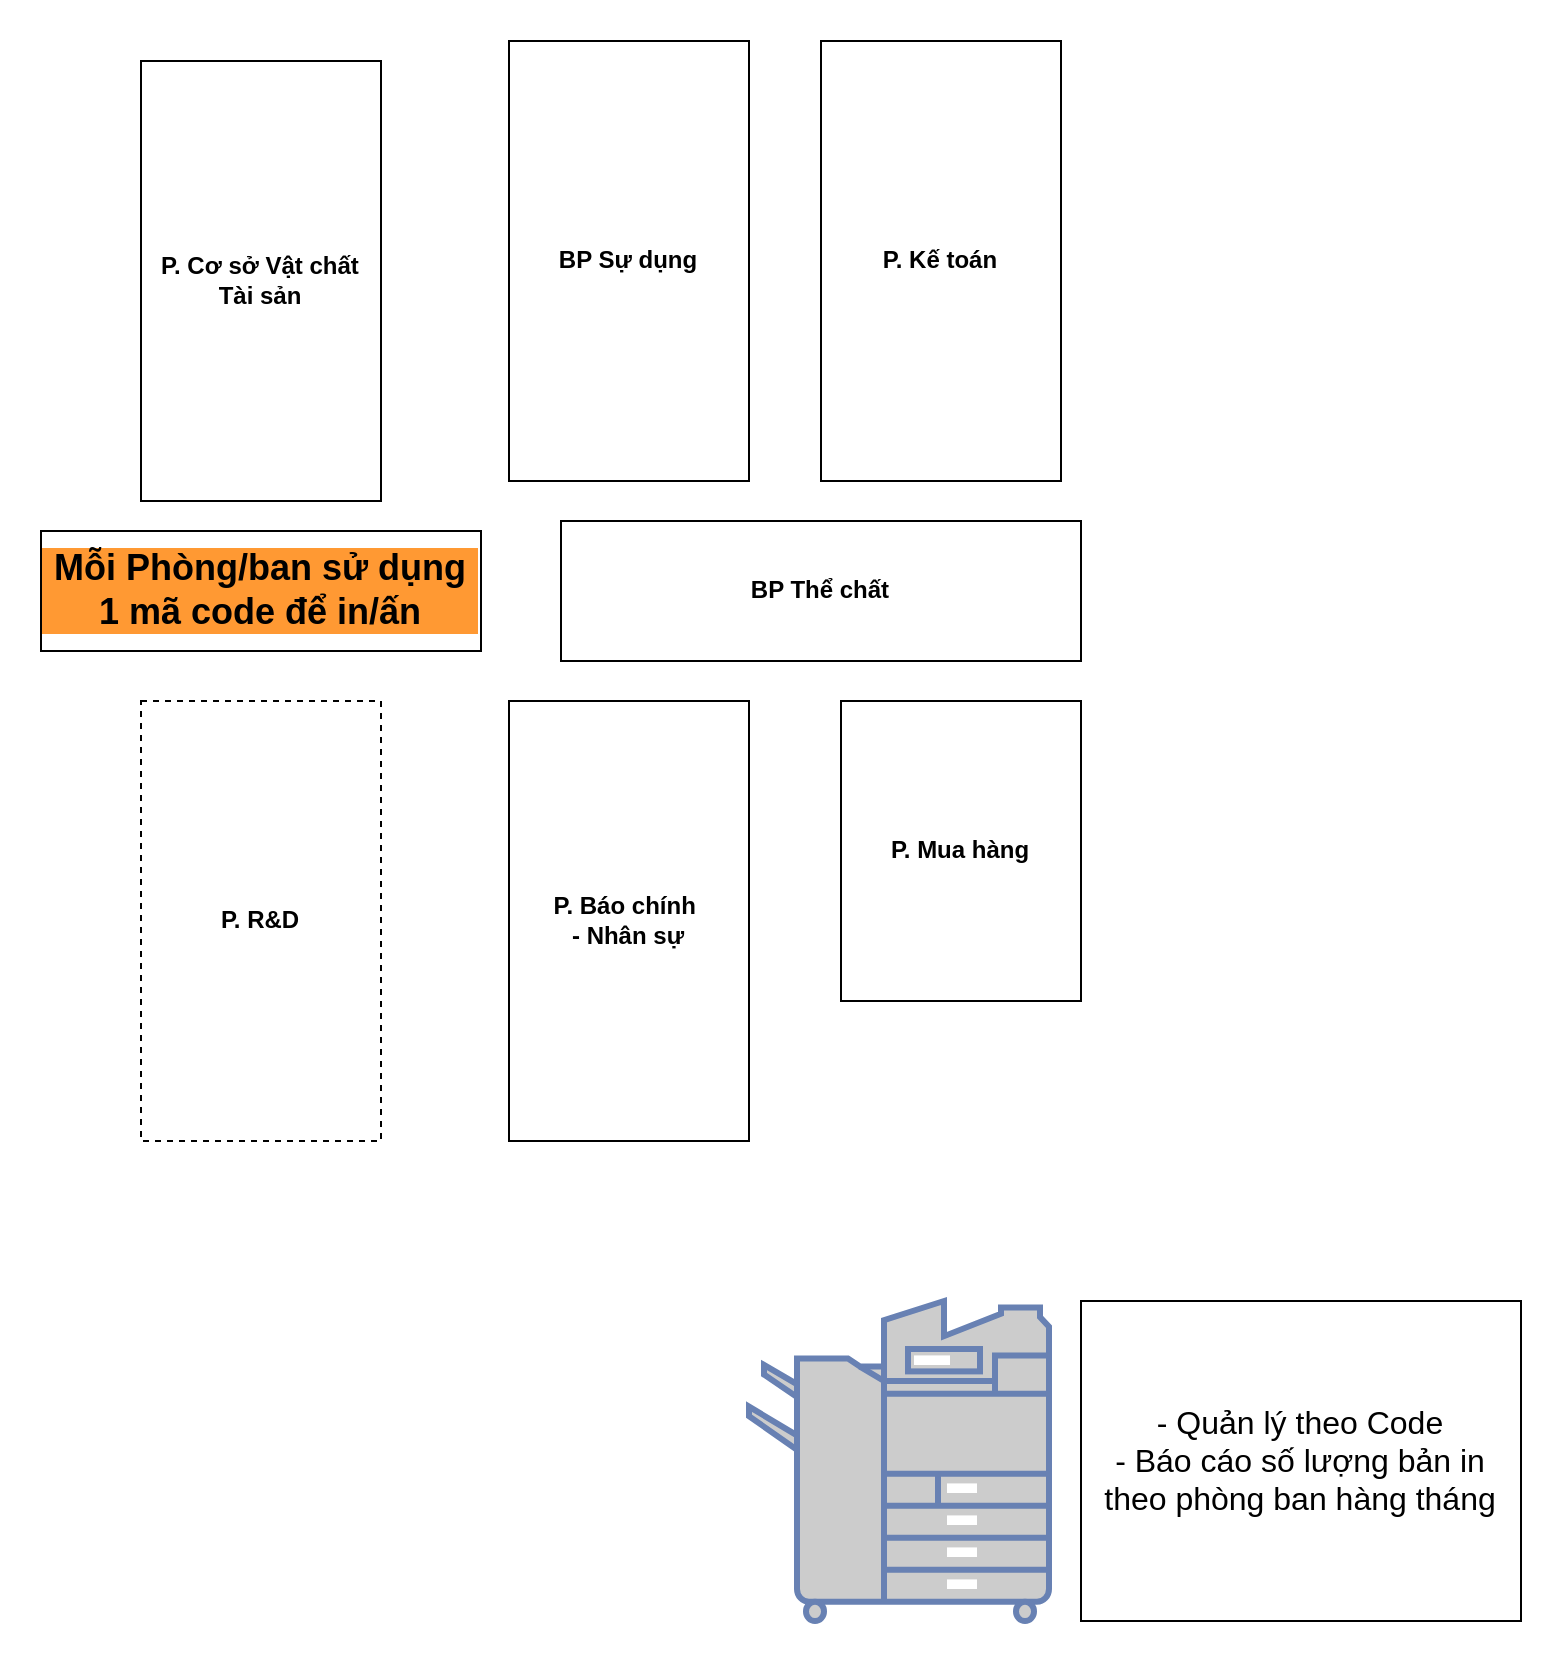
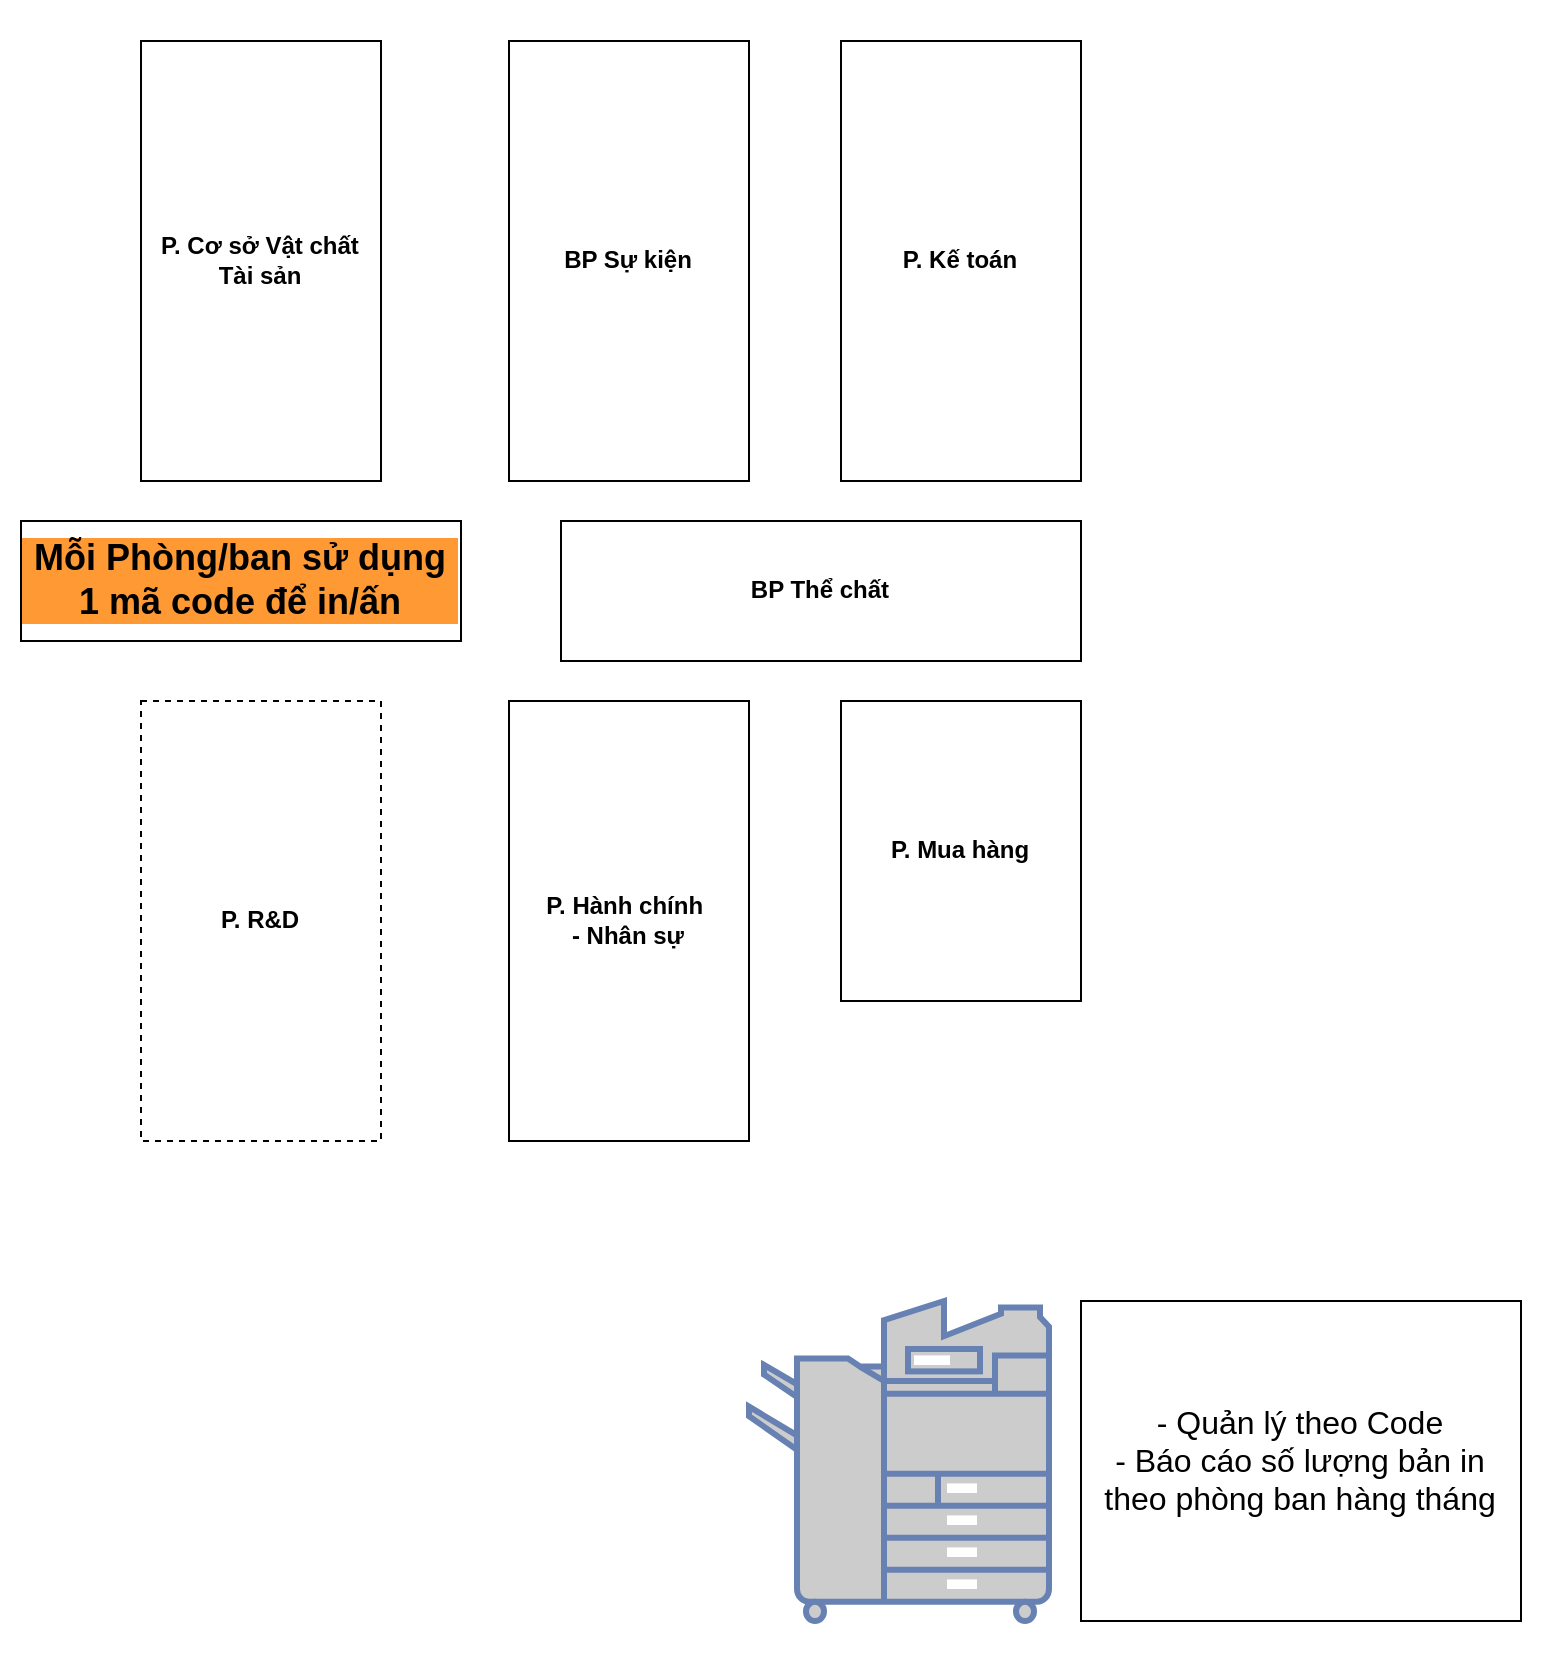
(629, 261) -> (629, 261)
(941, 261) -> (961, 261)
(261, 281) -> (261, 261)
(261, 591) -> (241, 581)
(629, 921) -> (629, 921)
